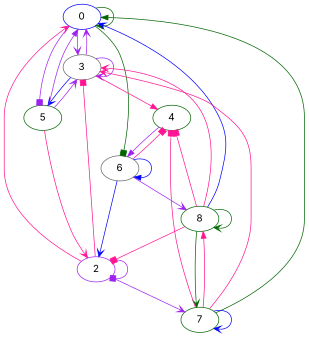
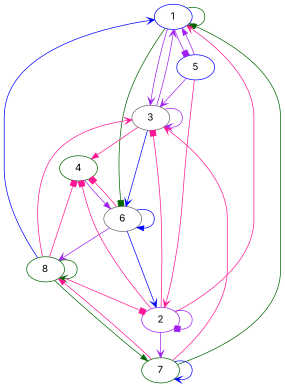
(82, 17) -> (173, 17)
(61, 88) -> (138, 165)
(43, 118) -> (196, 67)
(174, 224) -> (109, 252)
(195, 266) -> (98, 319)
